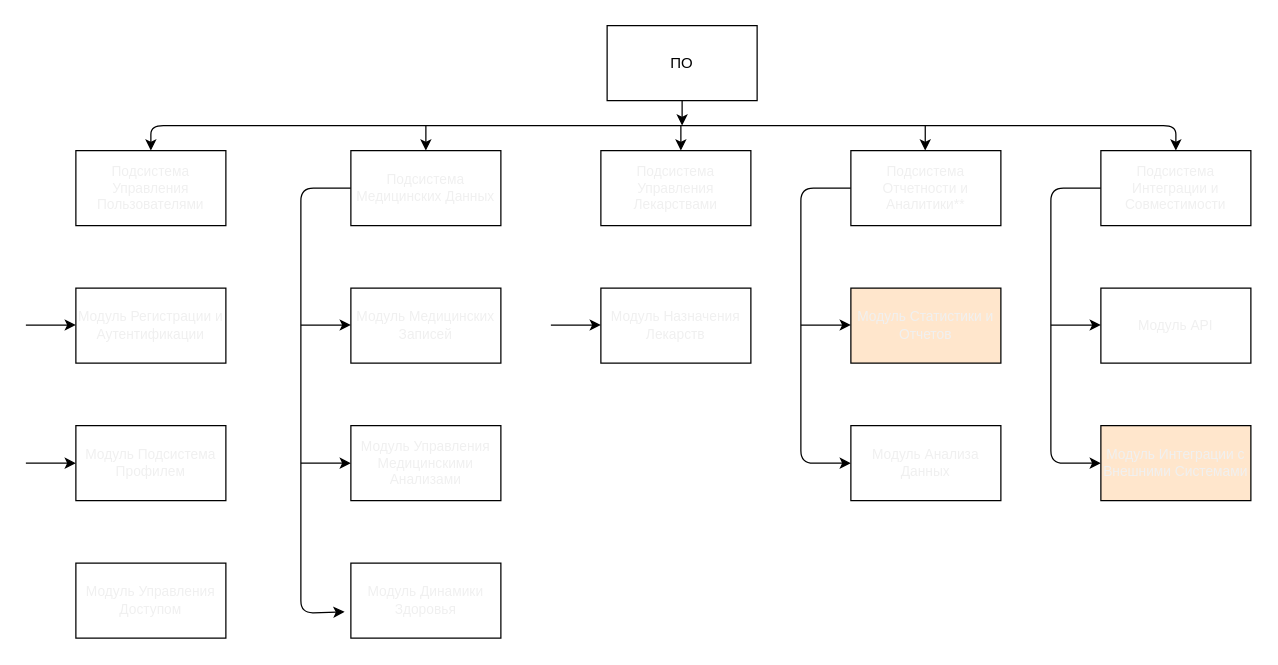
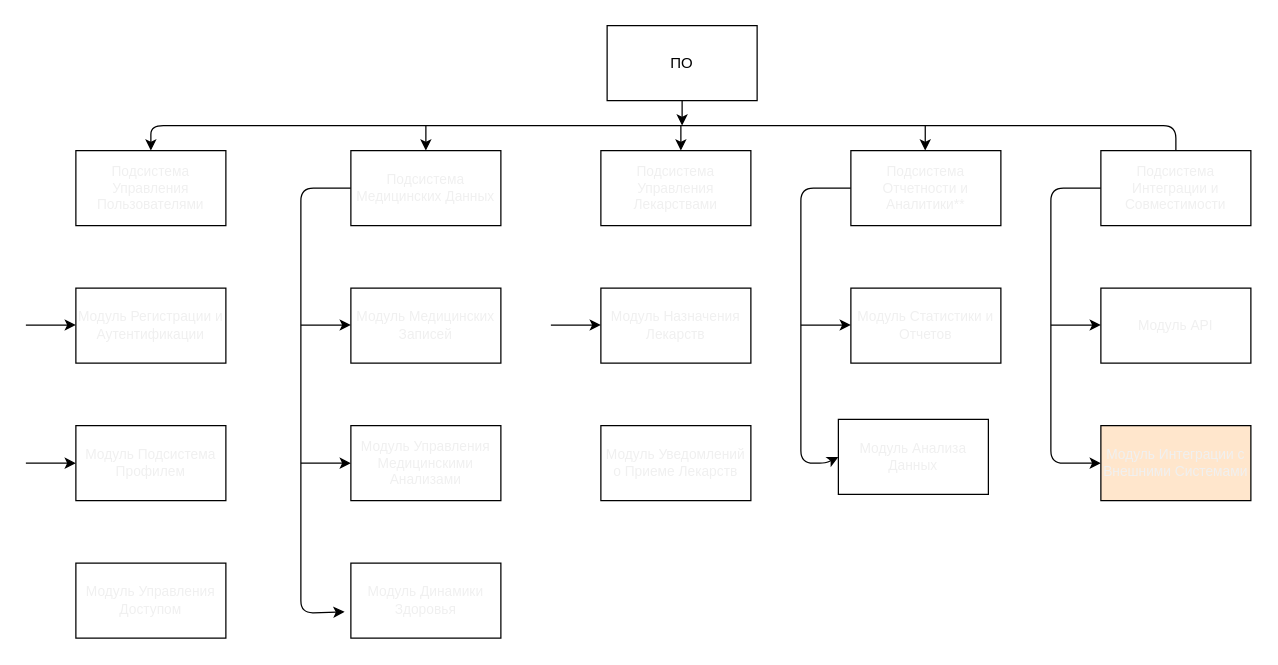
(1176, 134) -> (1176, 139)
(926, 326) -> (926, 326)
none -> (676, 463)
(926, 463) -> (913, 457)
